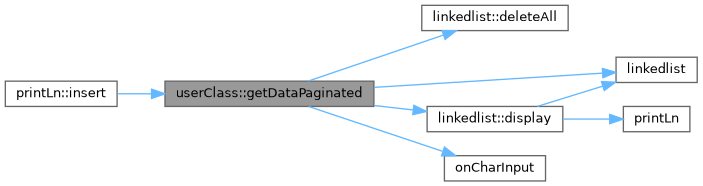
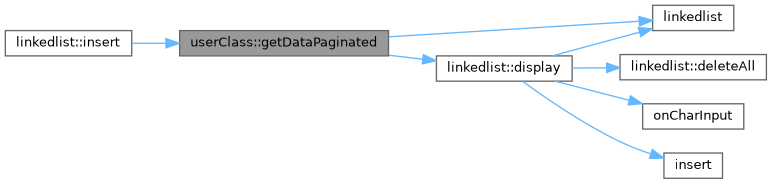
(376, 58) -> (589, 68)
(61, 94) -> (69, 43)
(657, 119) -> (693, 166)
(376, 129) -> (592, 91)
